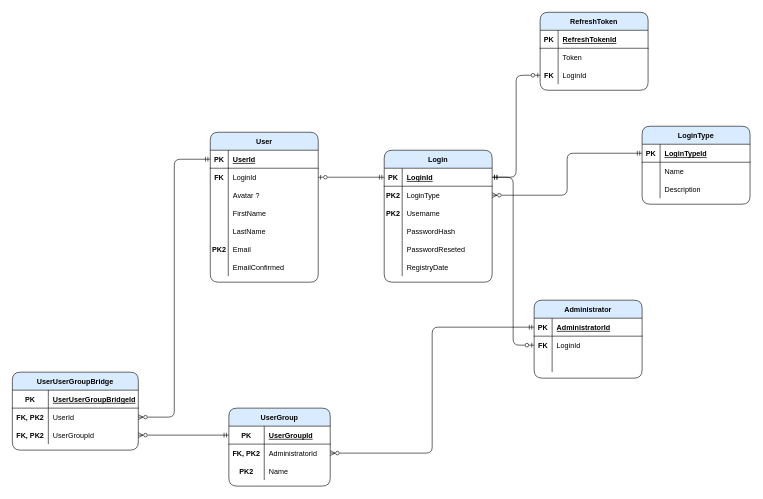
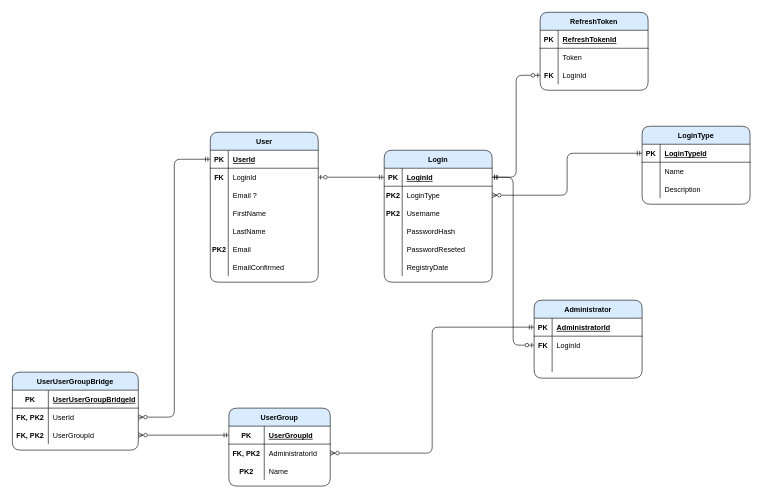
(248, 196) -> (244, 196)
